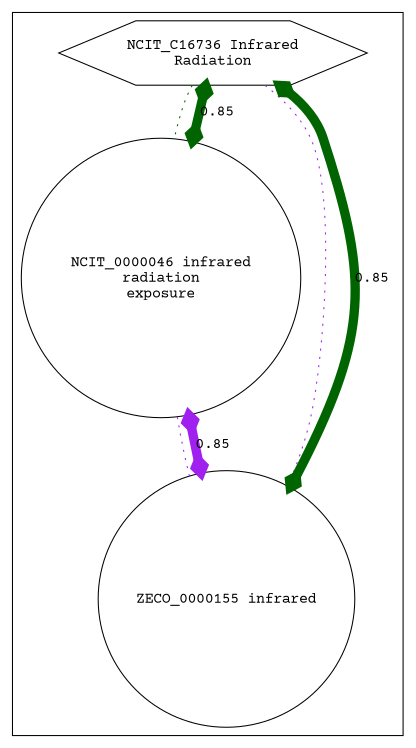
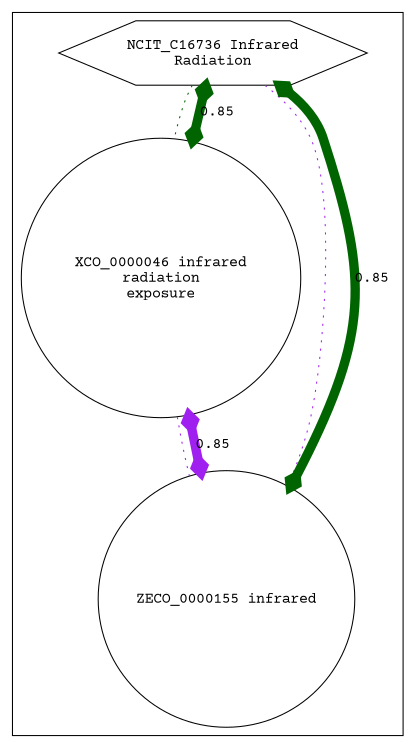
(161, 278) -> (161, 278)
